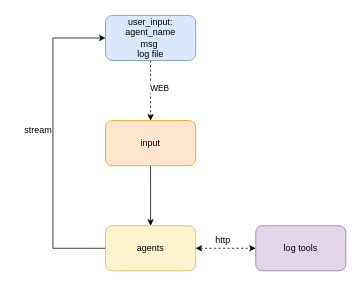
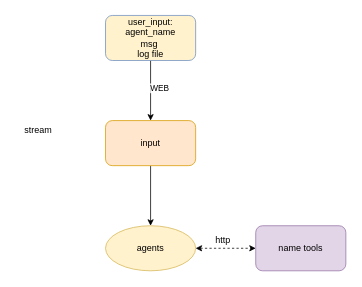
(150, 38) -> (150, 38)
(150, 92) -> (150, 92)
(78, 248) -> none
(150, 248) -> (150, 248)
(300, 248) -> (300, 248)
